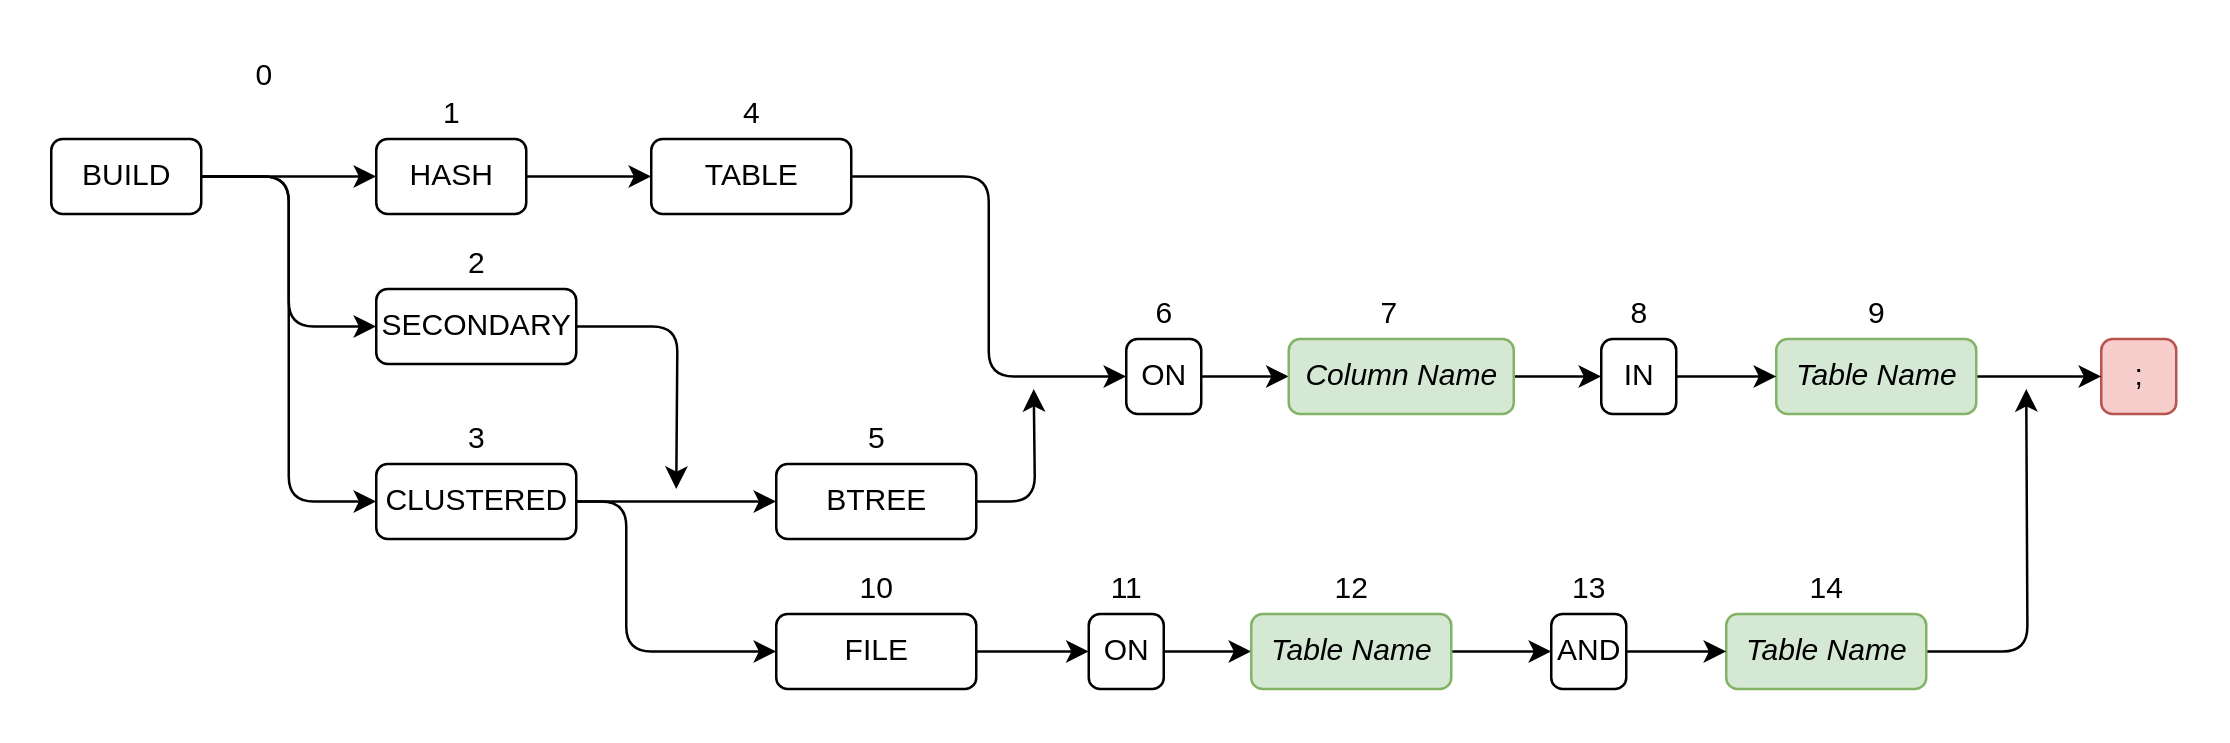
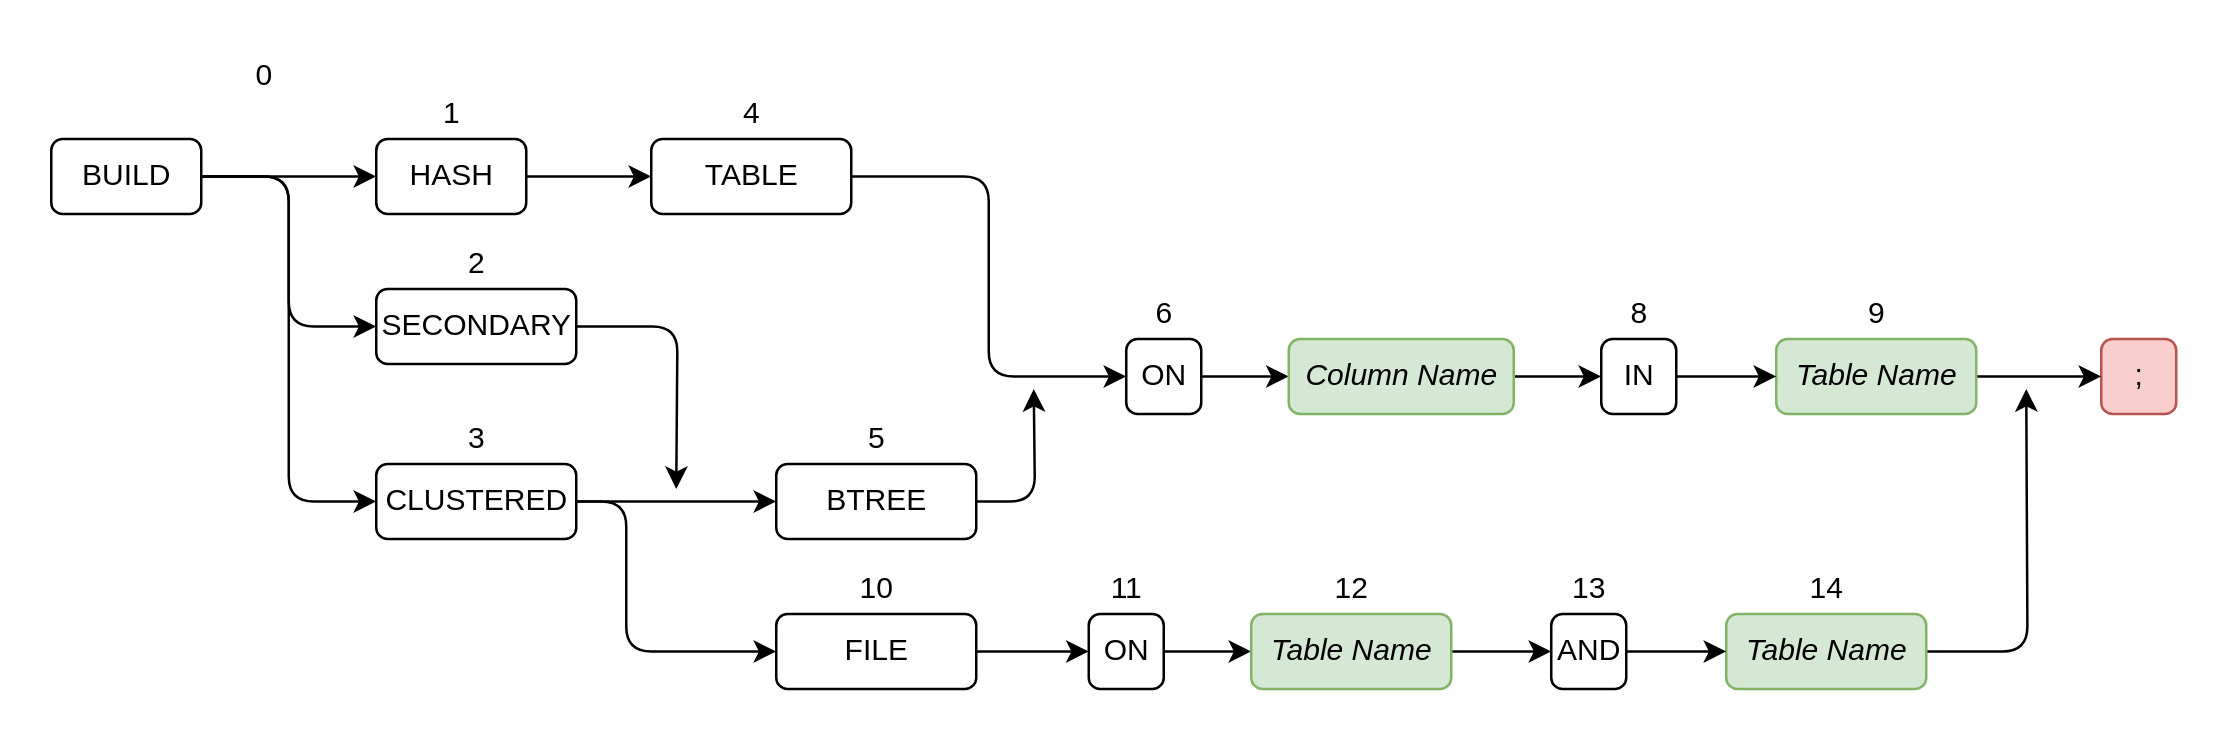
(1389, 314) -> none
